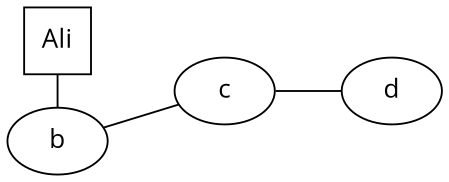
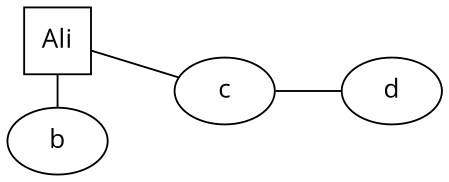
(141, 116) -> (135, 64)
